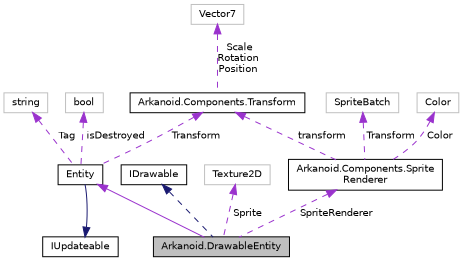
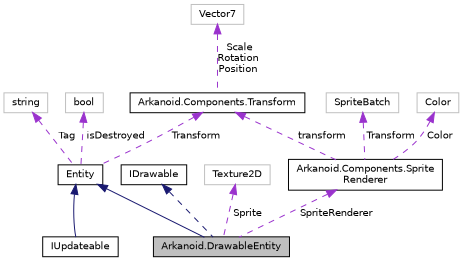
(87, 206) -> (74, 216)
(155, 213) -> (155, 213)
